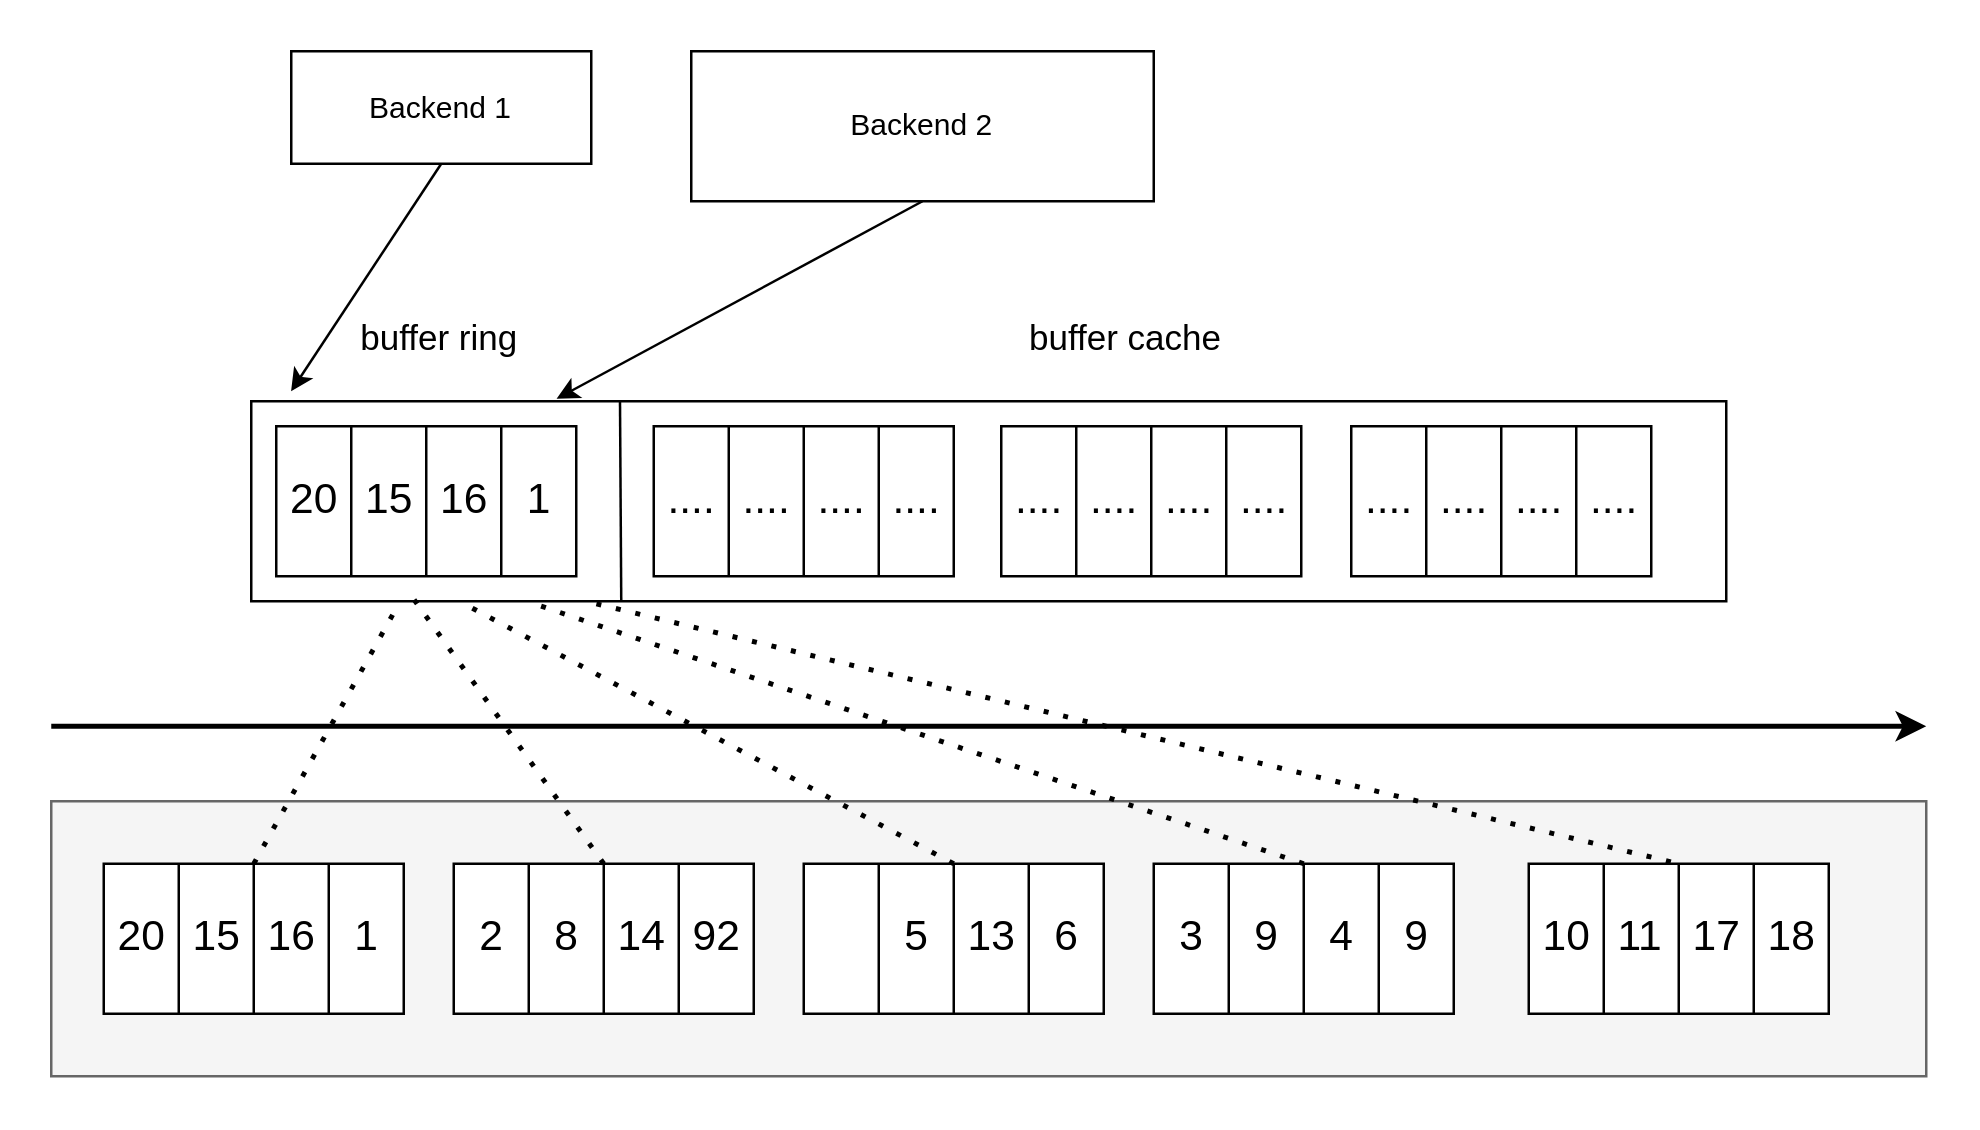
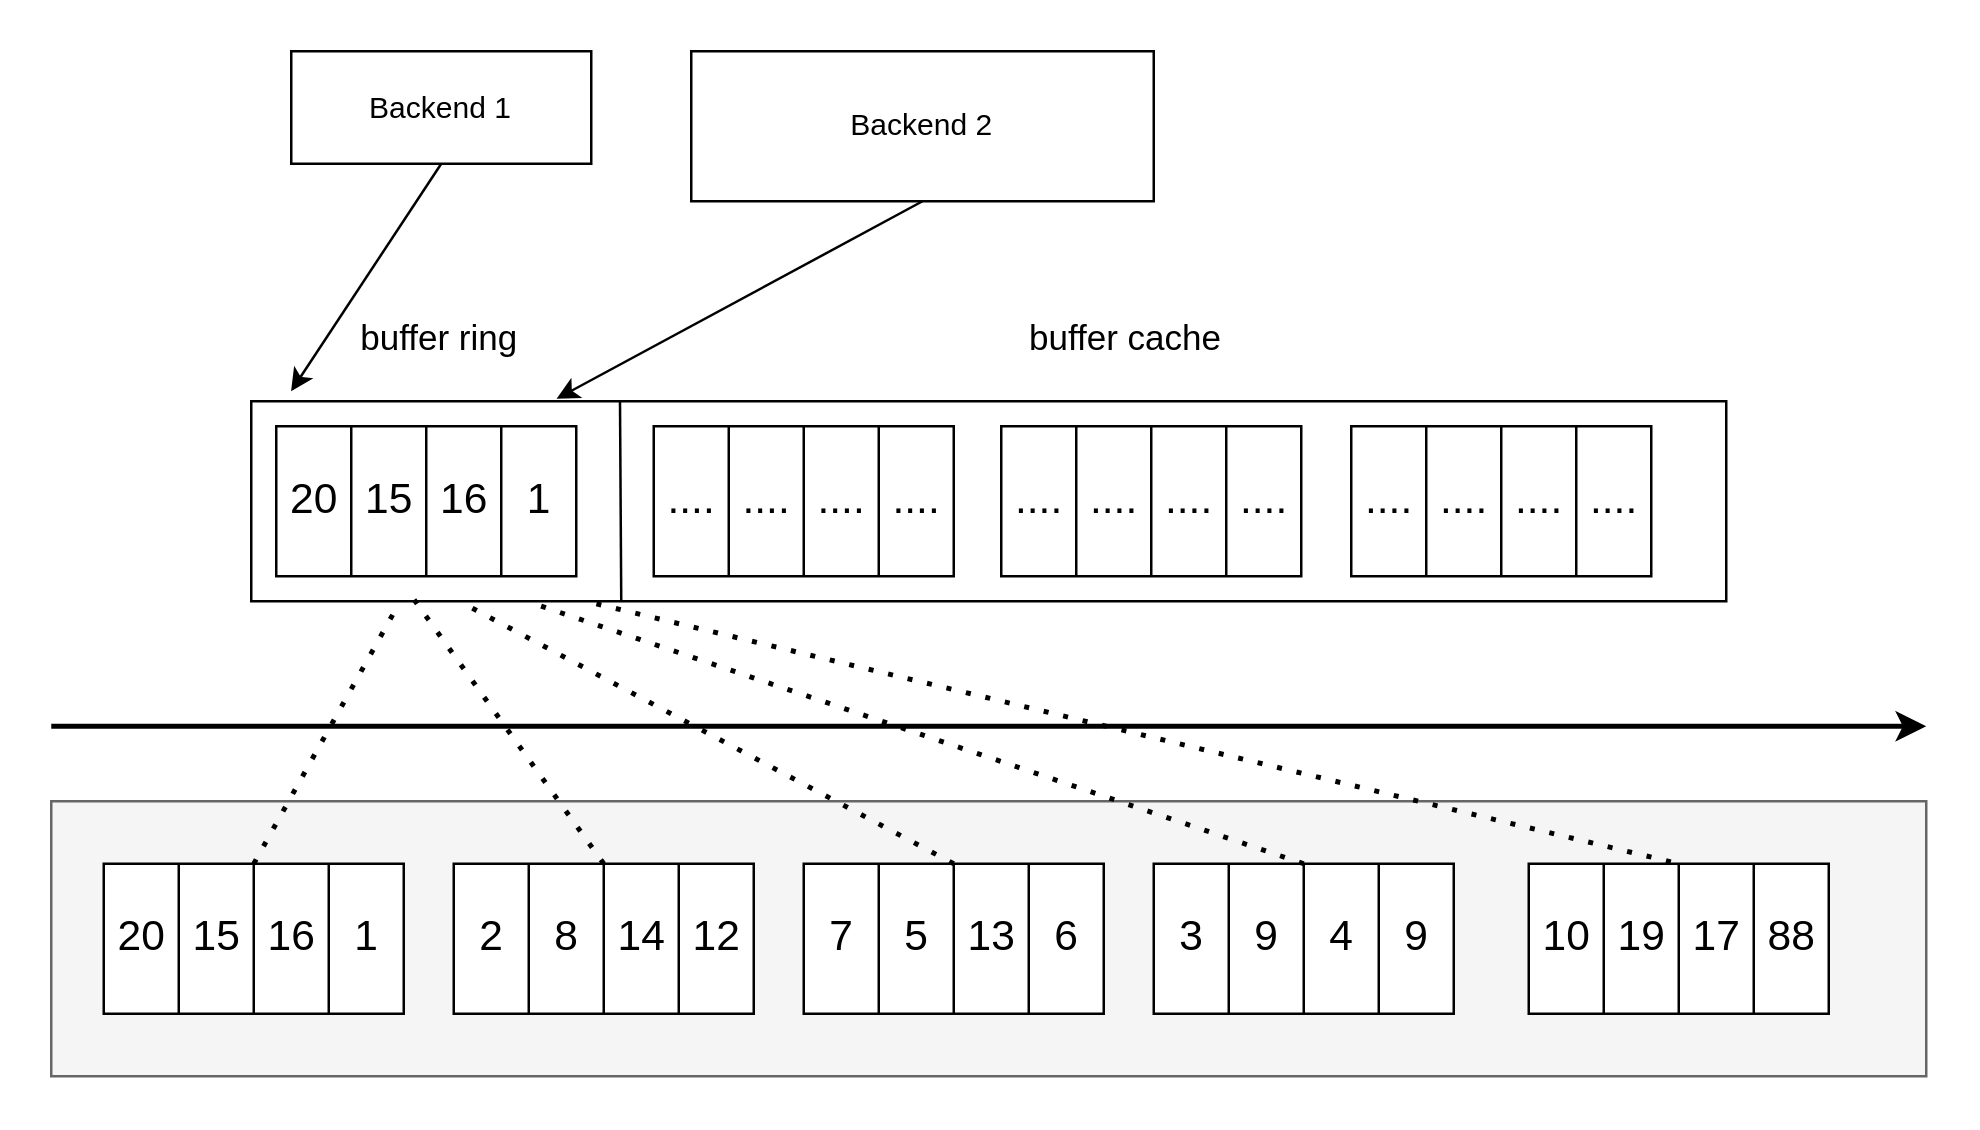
(718, 939) -> (718, 939)
none -> (841, 939)
(1643, 939) -> (1643, 939)
(1793, 939) -> (1793, 939)
